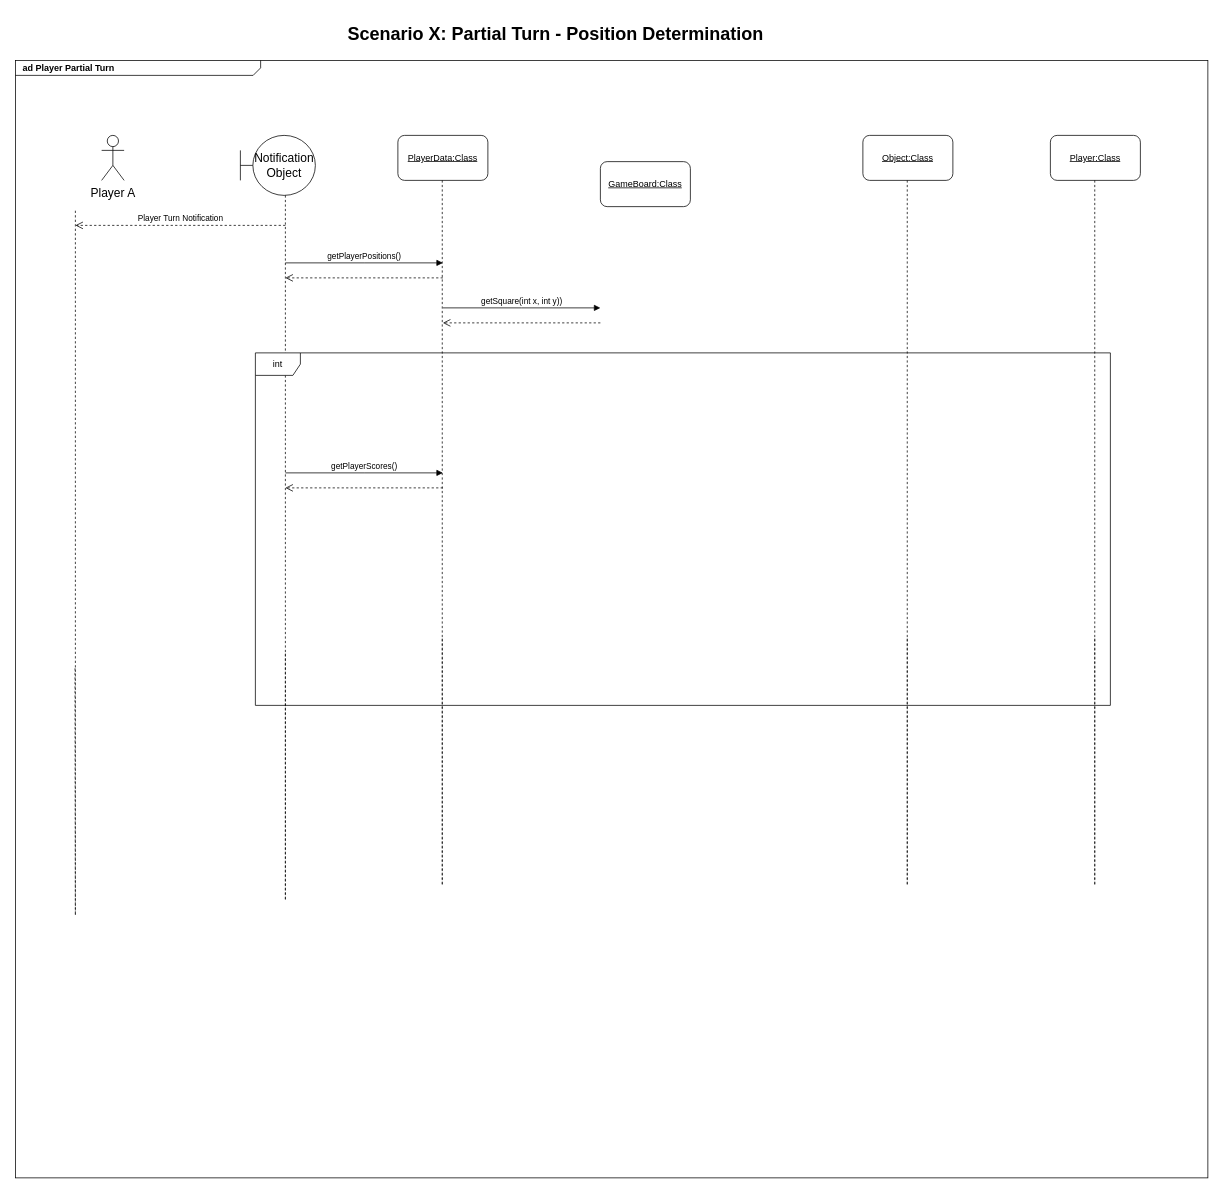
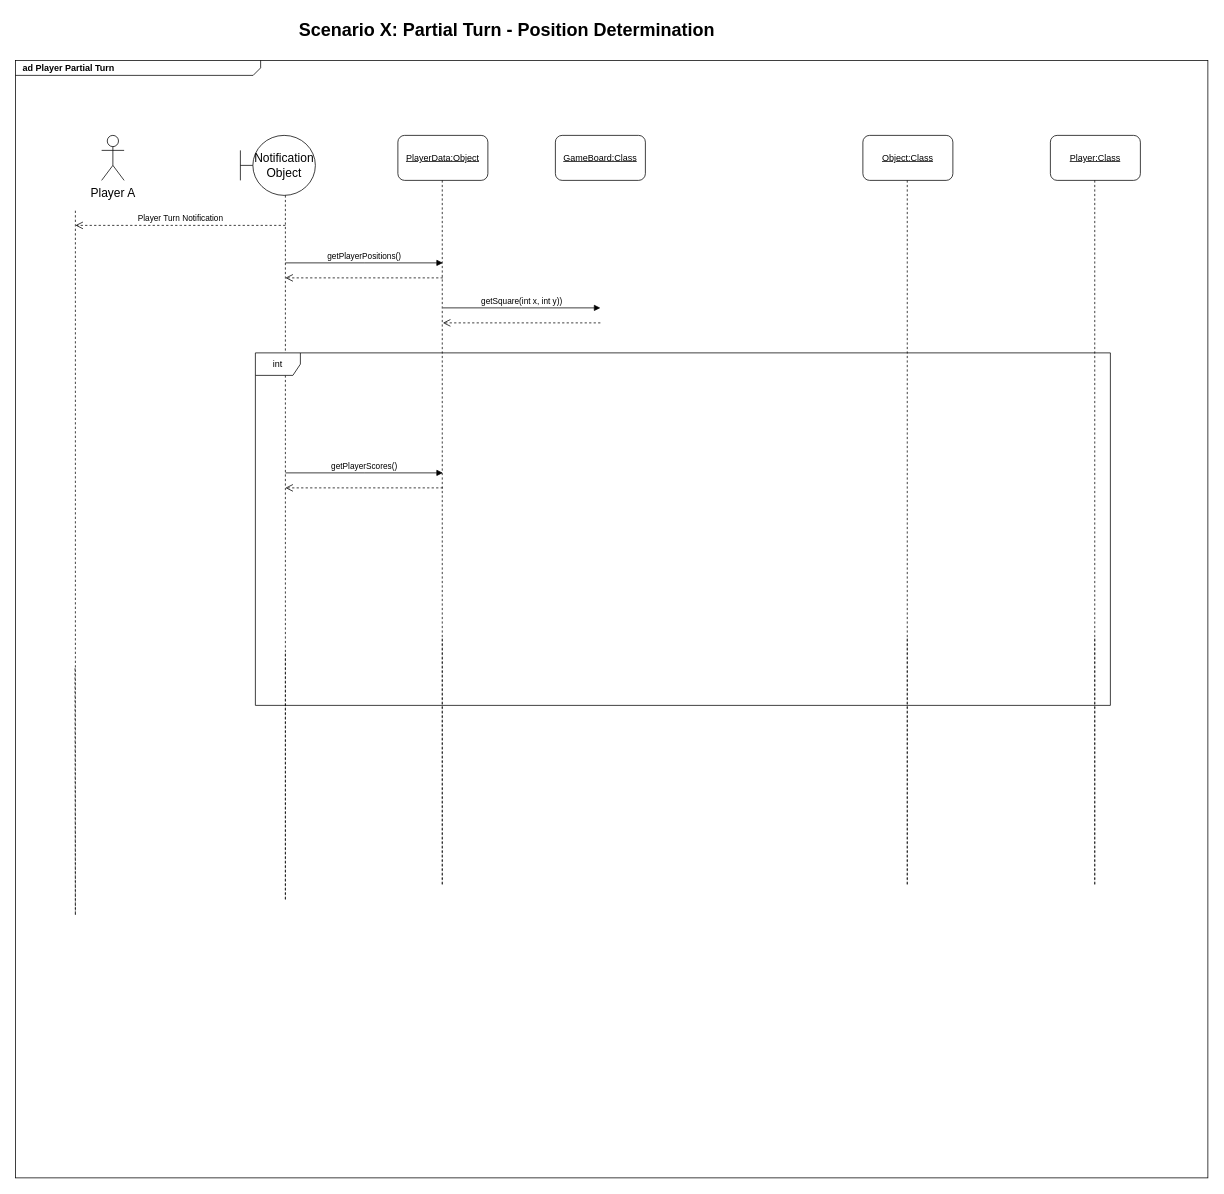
(555, 34) -> (507, 30)
(443, 158) -> (443, 158)
(645, 184) -> (600, 158)
